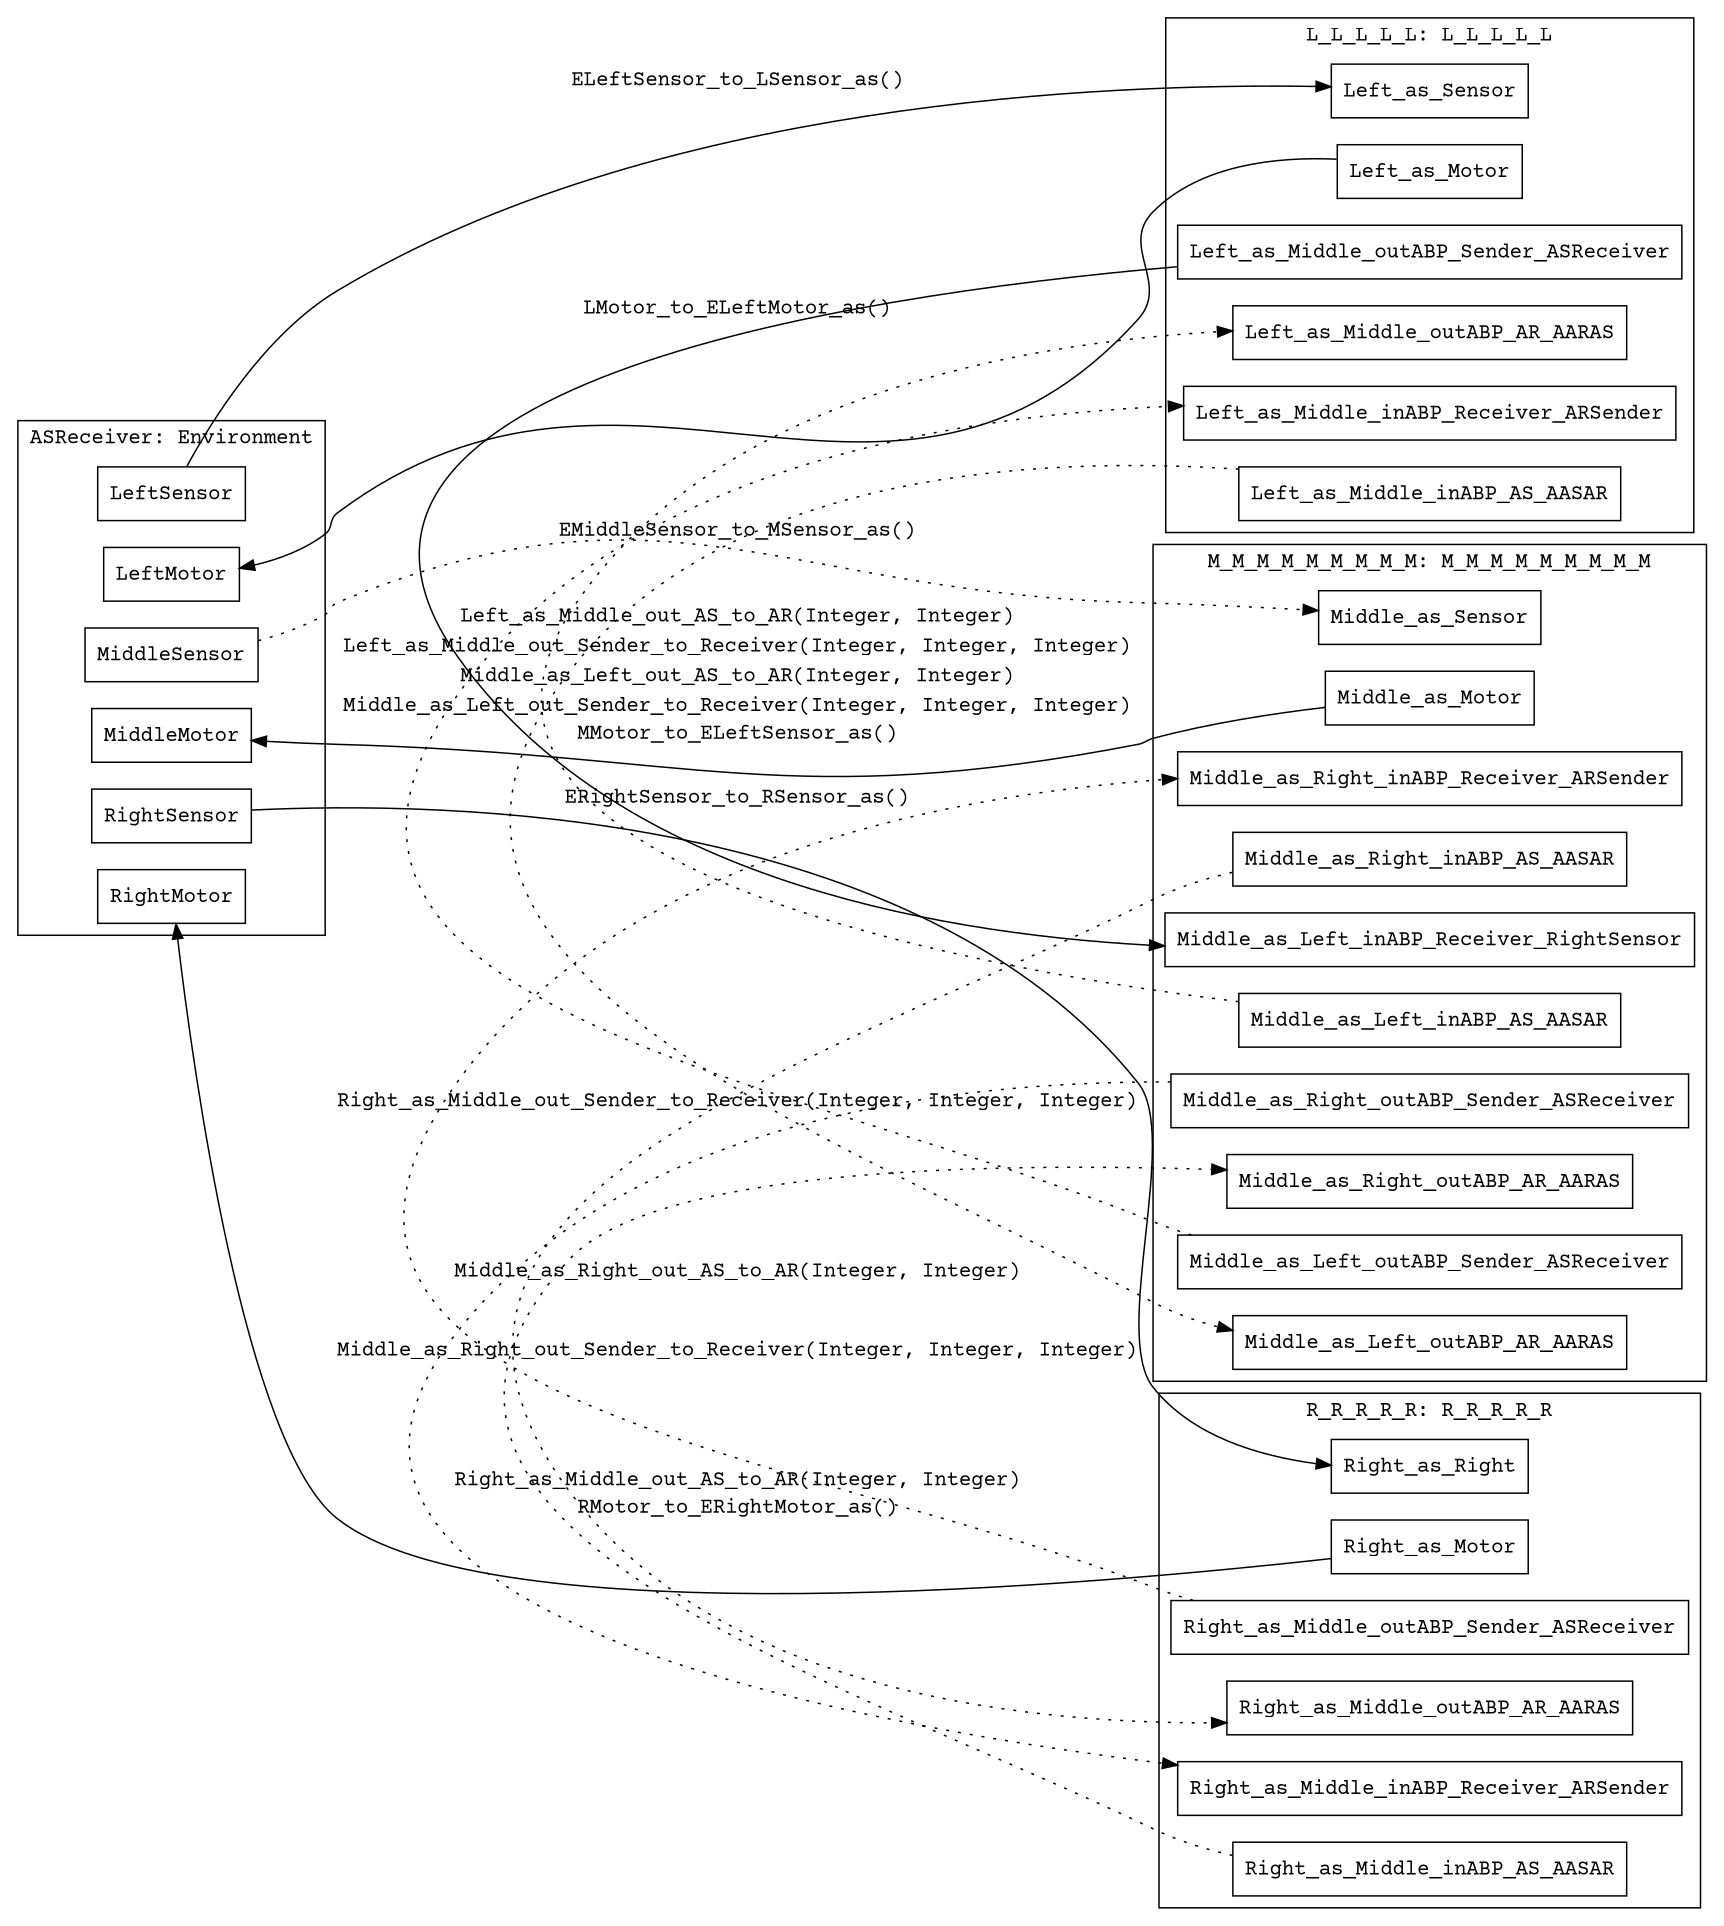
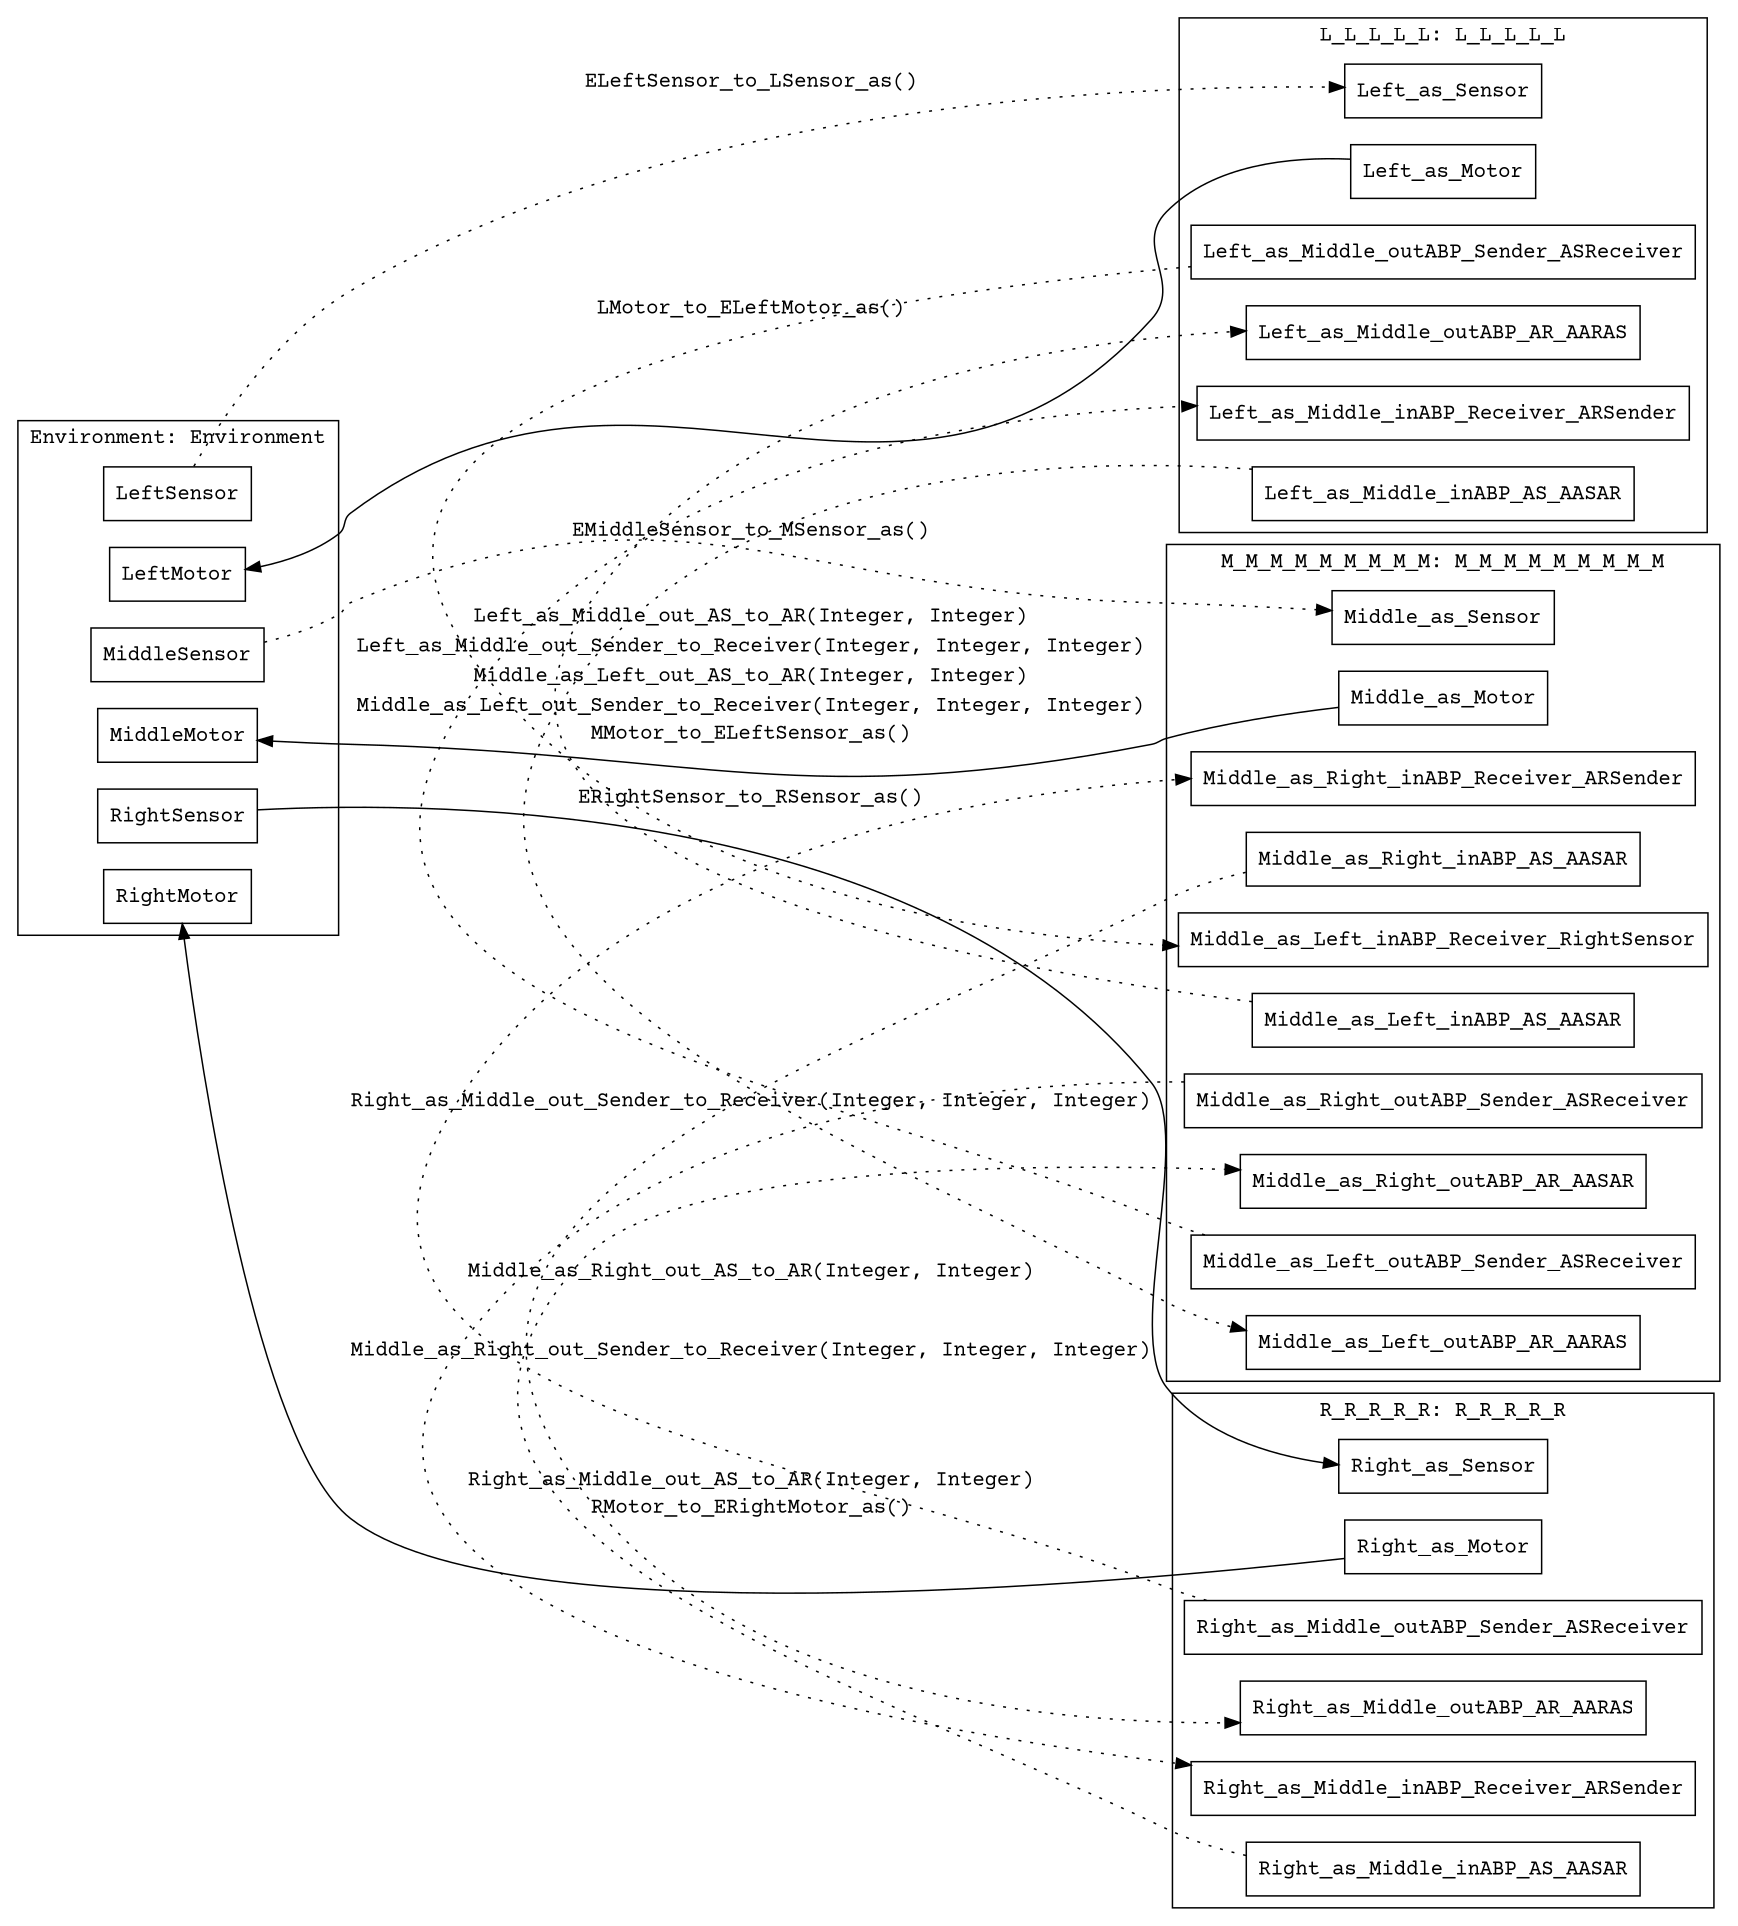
(698, 150) -> (710, 153)
(172, 438) -> (178, 438)
(430, 527) -> (443, 527)
(1430, 1181) -> (1443, 1181)
(1430, 1466) -> (1443, 1466)
